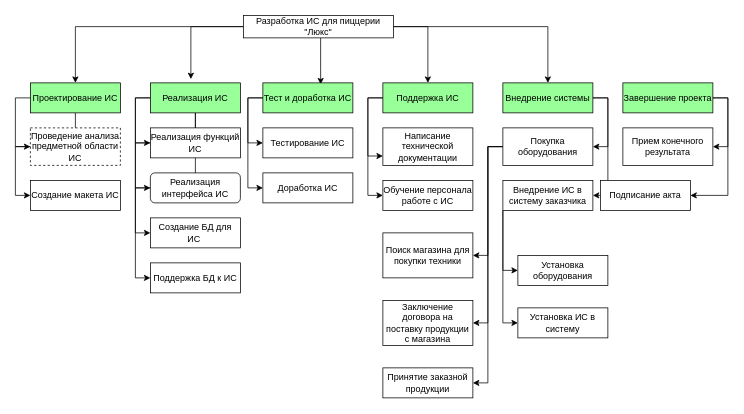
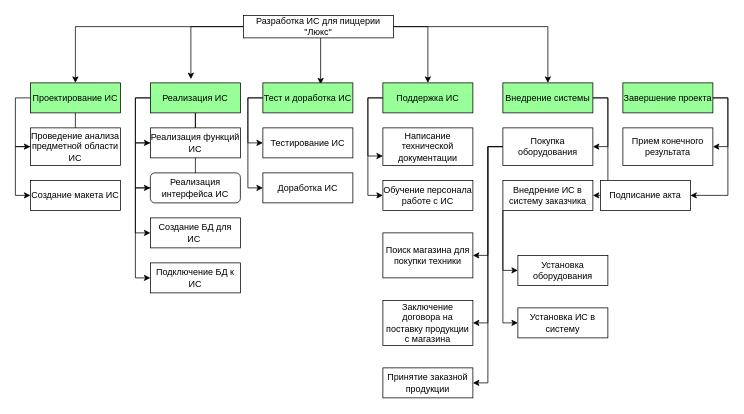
(75, 147) -> (75, 147)
(195, 278) -> (195, 278)
